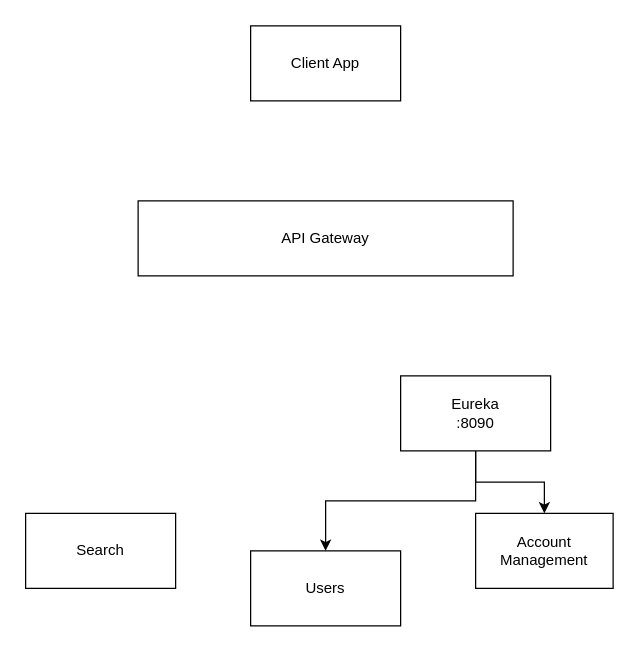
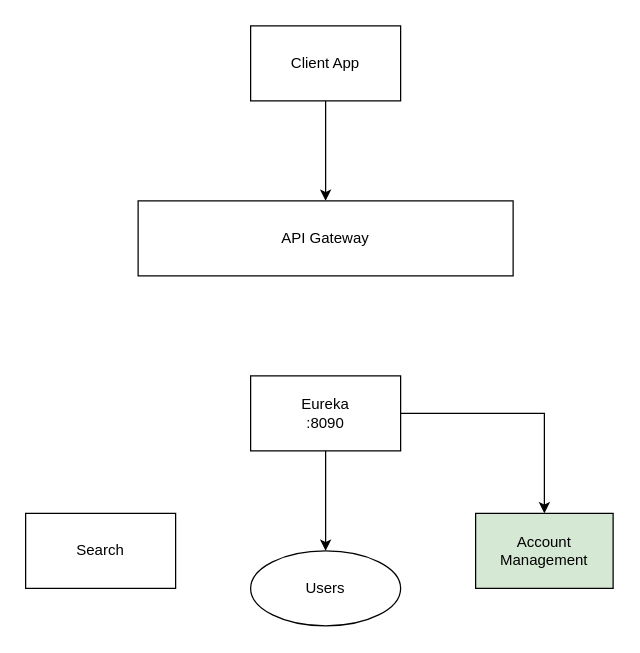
none -> (326, 147)
(476, 413) -> (326, 413)
(544, 551) -> (544, 551)
(326, 588) -> (326, 588)
